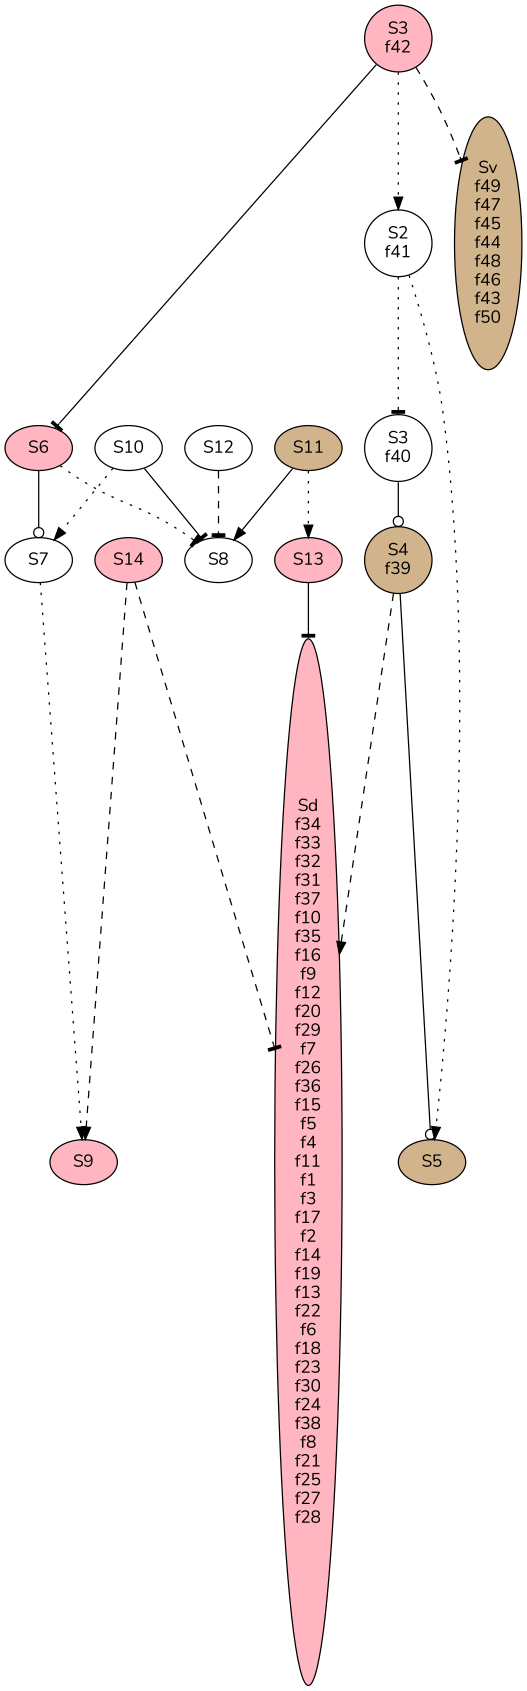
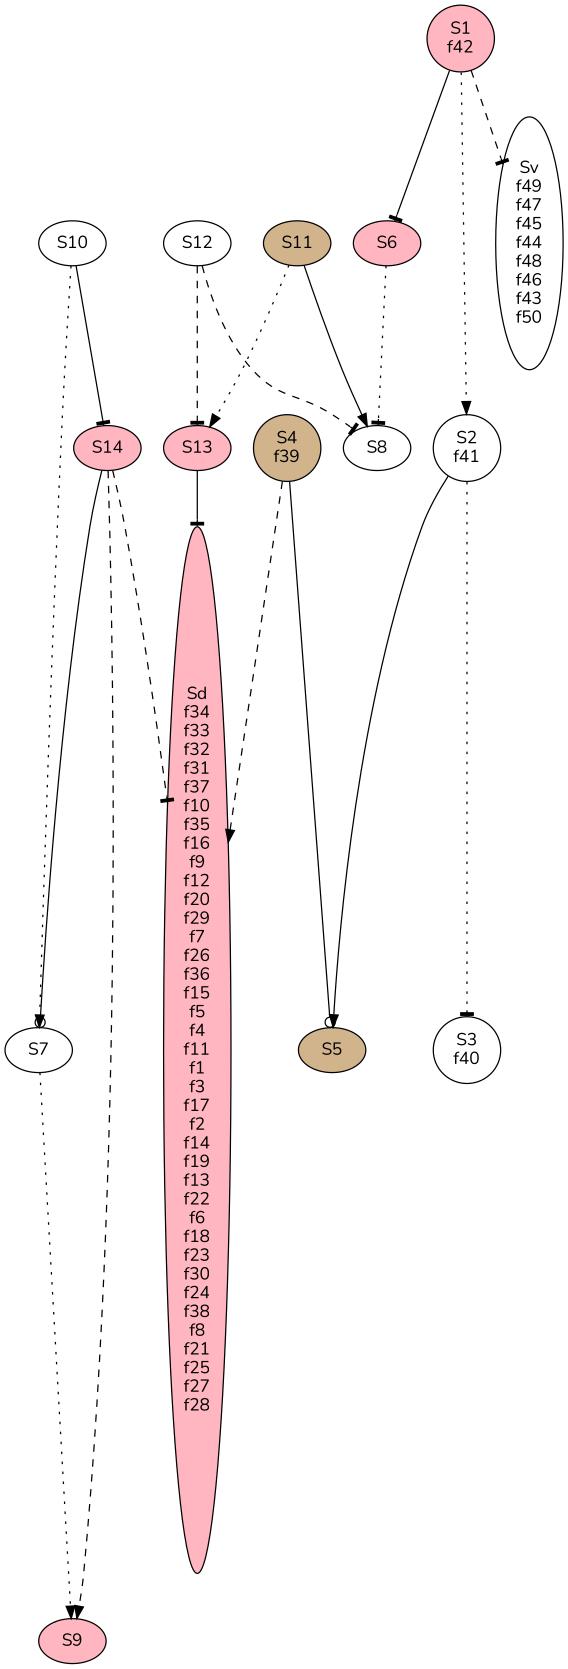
(398, 39) -> (461, 38)
(488, 243) -> (529, 243)
none -> (197, 342)
(39, 499) -> (62, 743)
(398, 499) -> none
(172, 502) -> (89, 342)
(459, 699) -> (367, 739)
